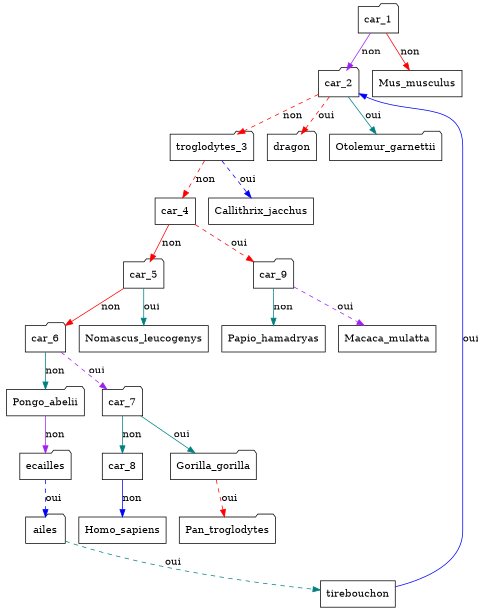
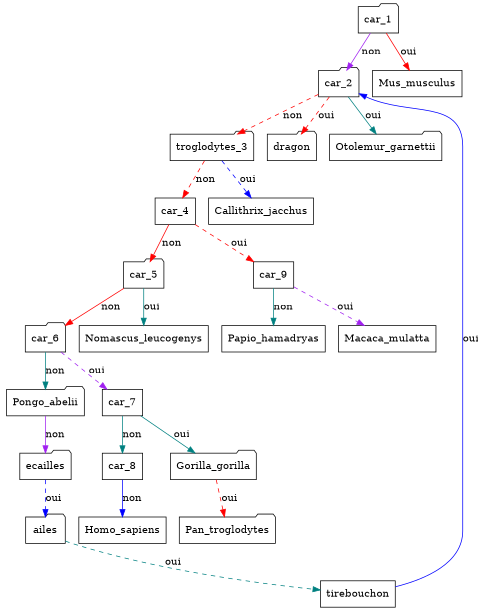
(410, 52) -> (408, 52)
(274, 275) -> (274, 275)
(122, 403) -> (122, 403)
